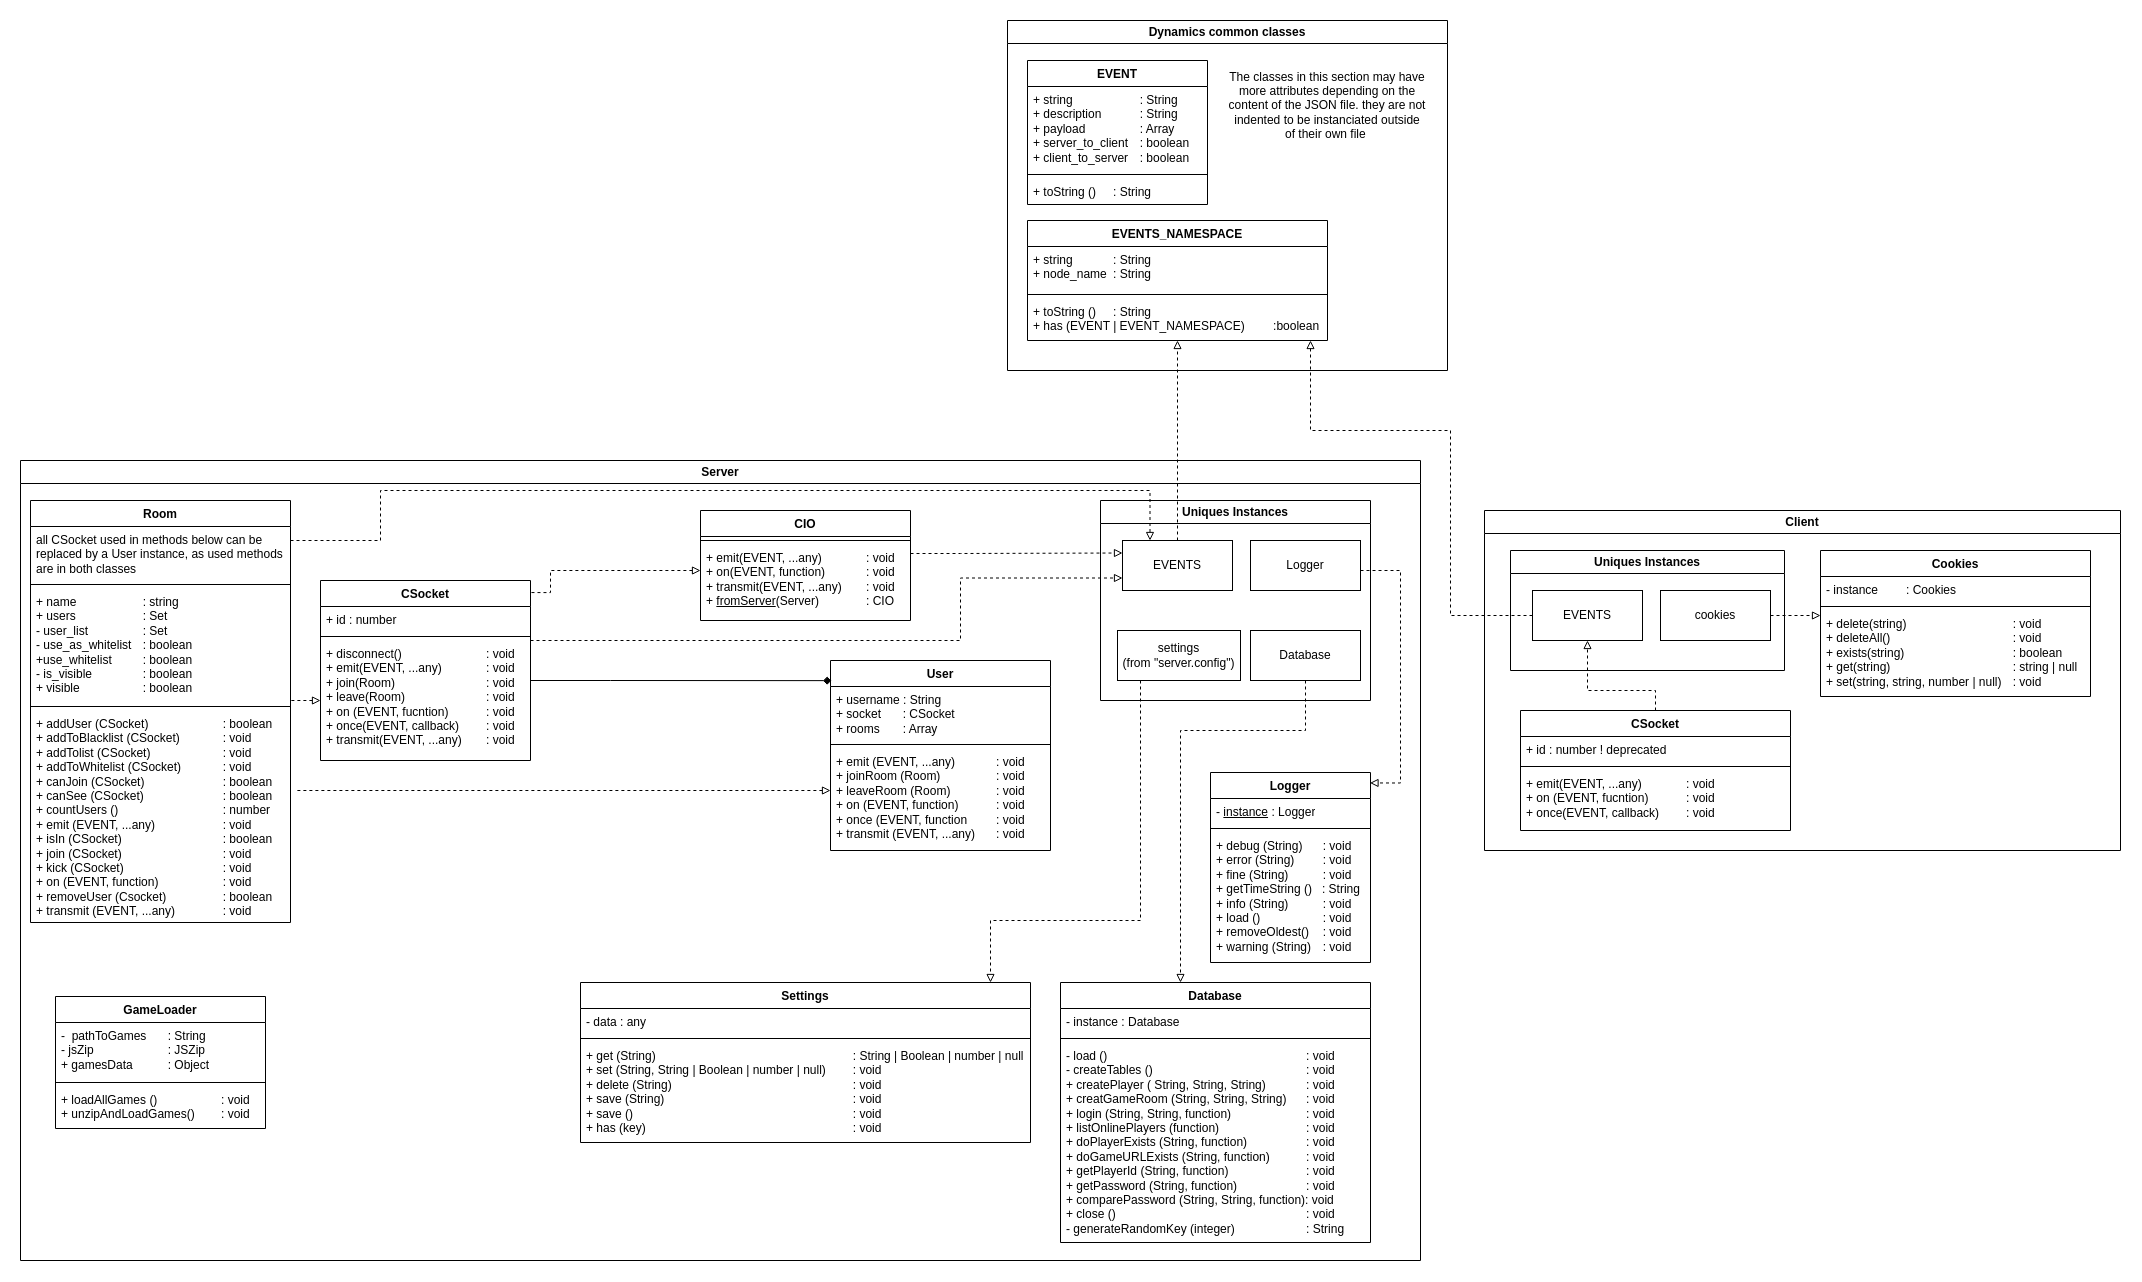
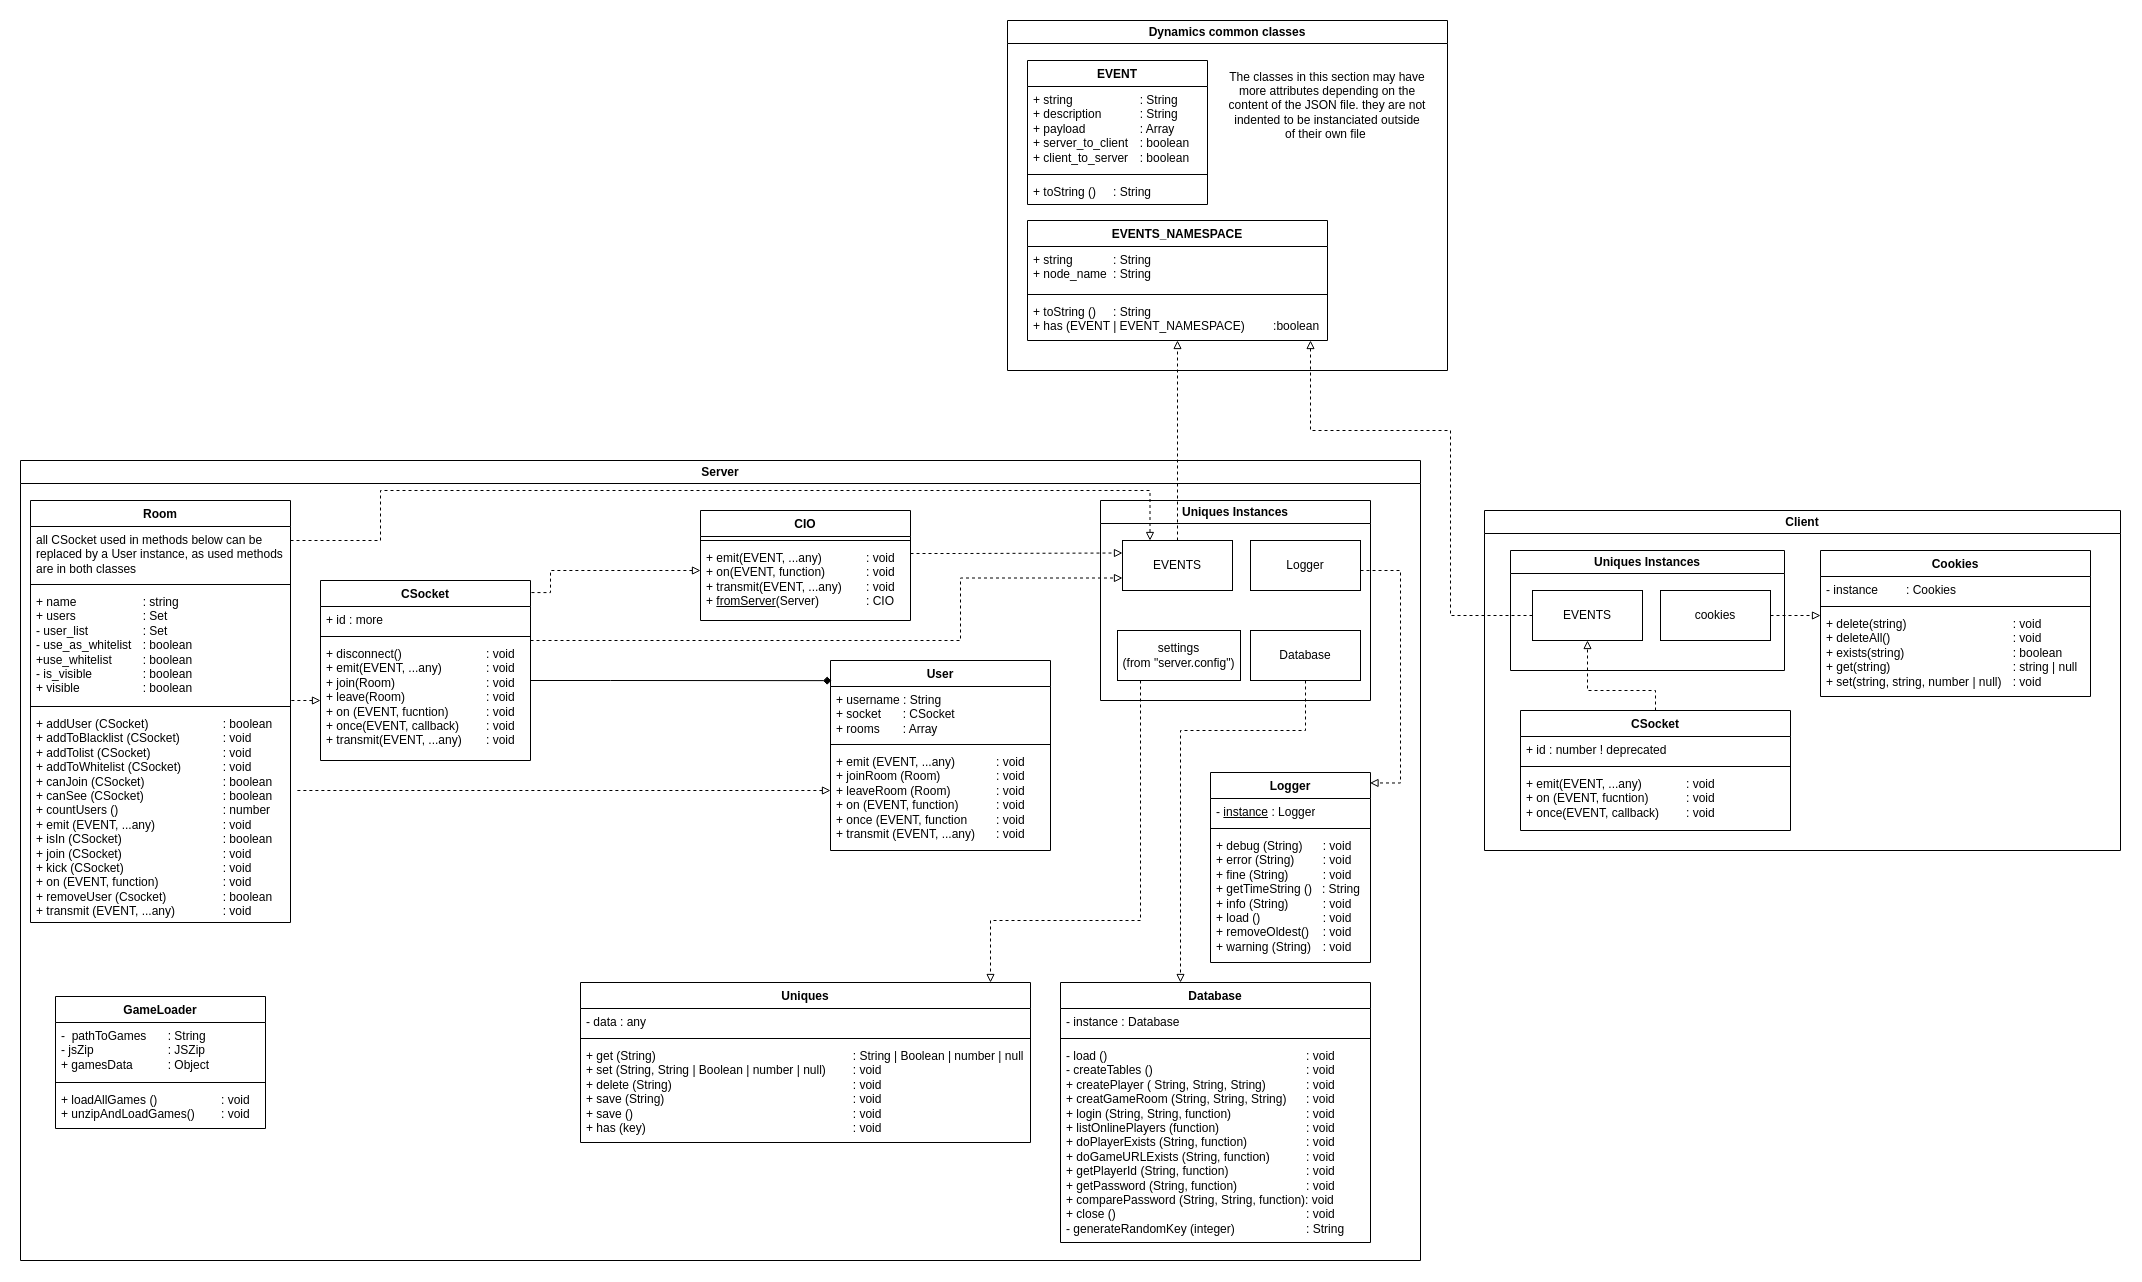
(362, 621) -> (356, 621)
(806, 997) -> (806, 997)
